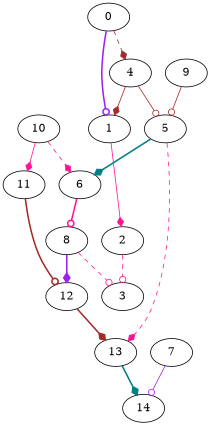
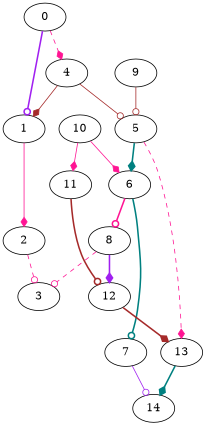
(118, 41) -> (54, 41)
(57, 153) -> (102, 153)
none -> (141, 266)
